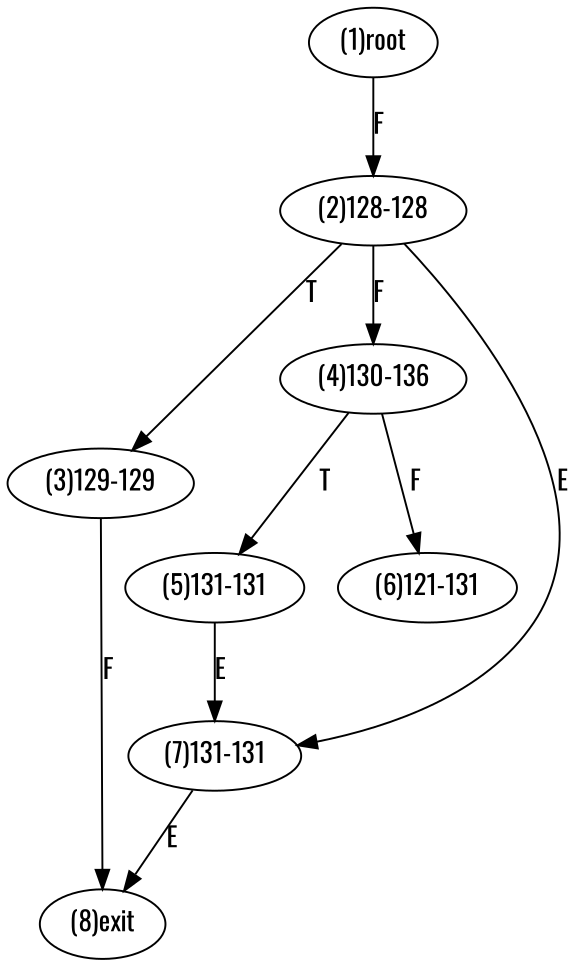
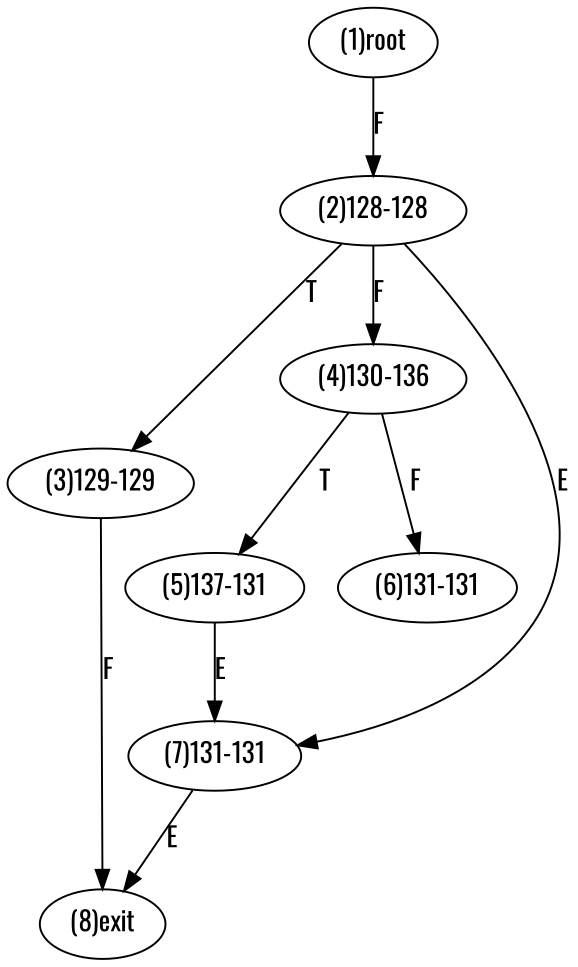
(215, 588) -> (215, 588)
(427, 588) -> (427, 588)
